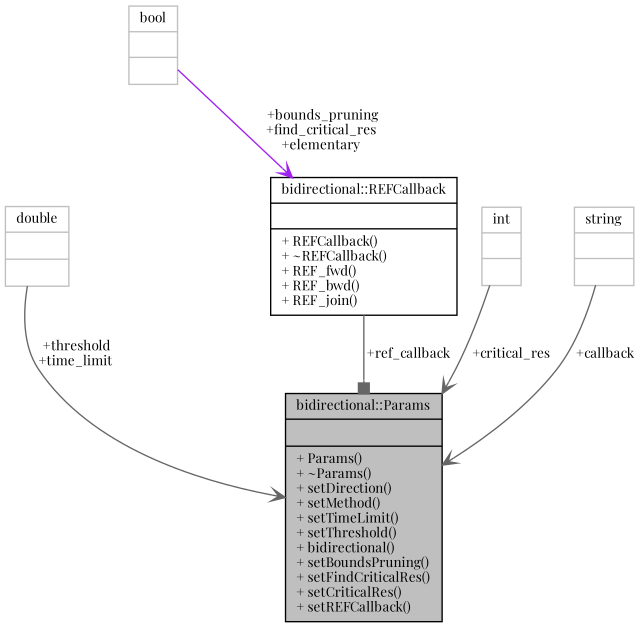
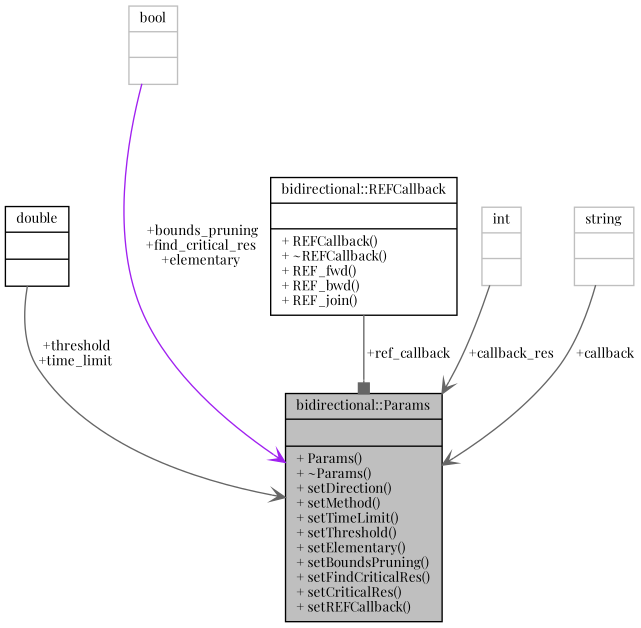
(230, 119) -> (137, 295)
(37, 246) -> (37, 246)
(510, 354) -> (510, 354)
(346, 548) -> (352, 548)
